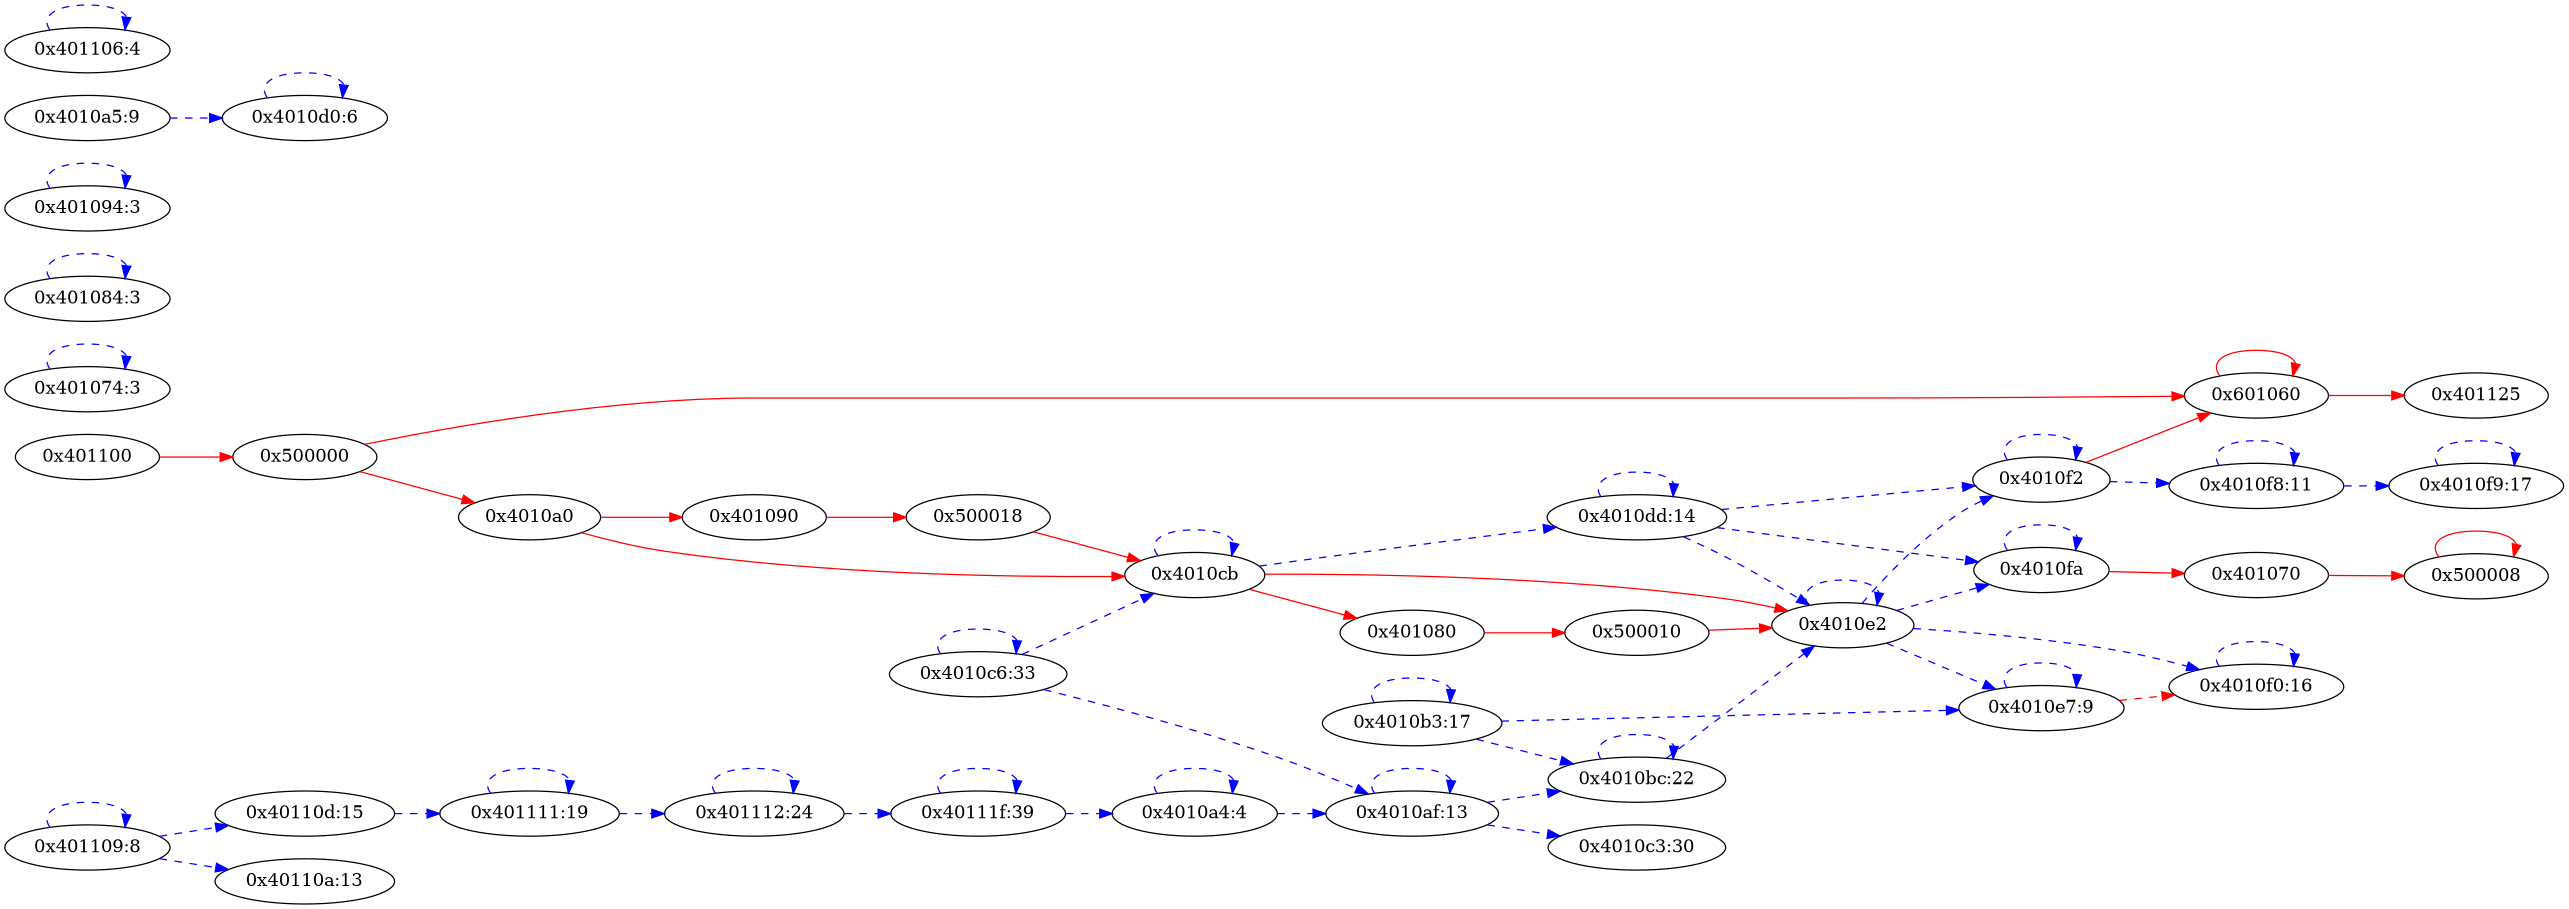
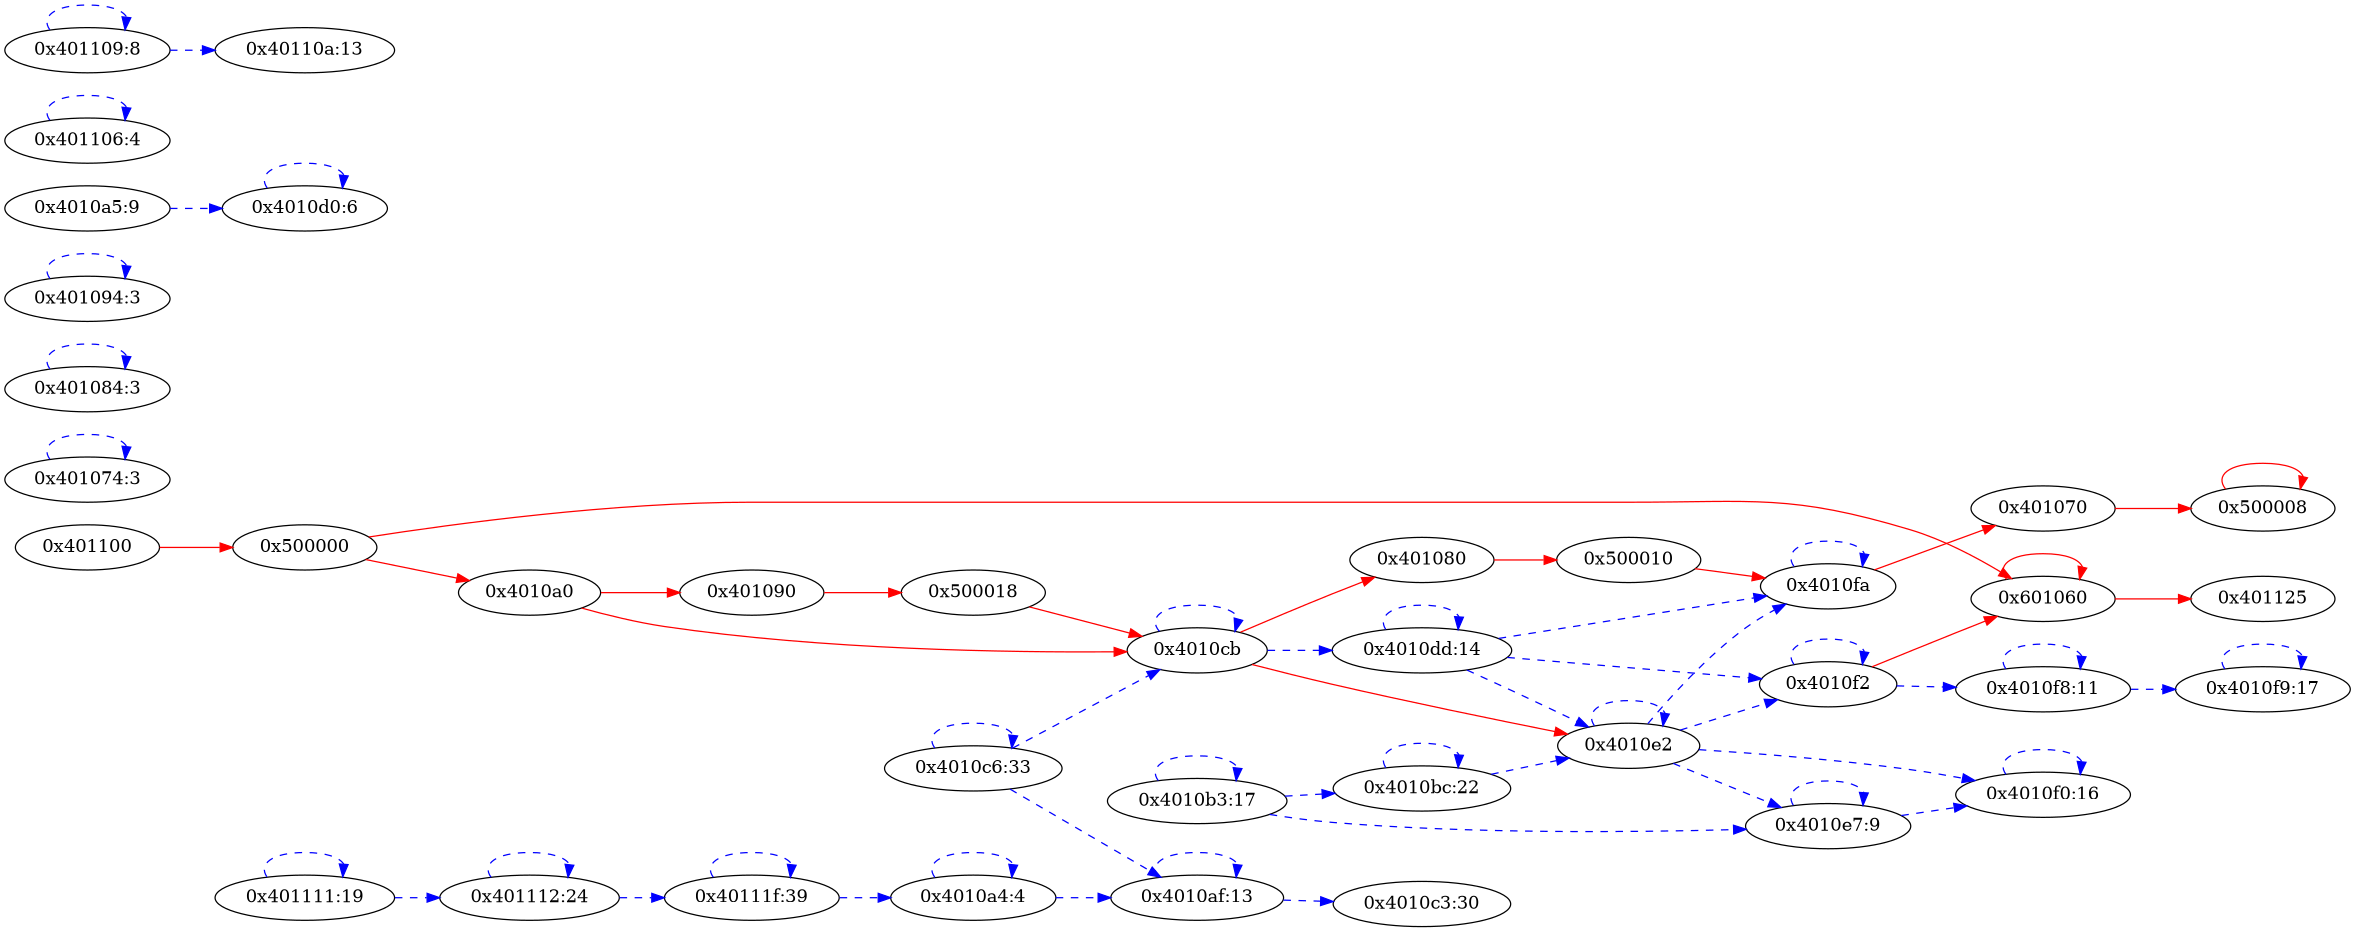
(1734, 629) -> (1724, 573)
(2141, 698) -> (1928, 812)
(1517, 798) -> none
(305, 814) -> none
